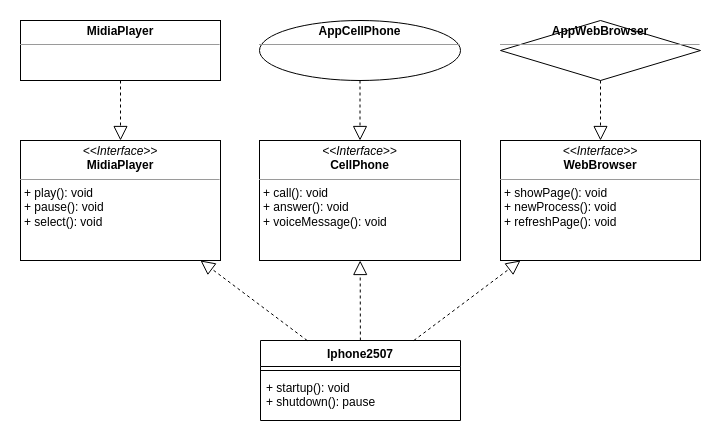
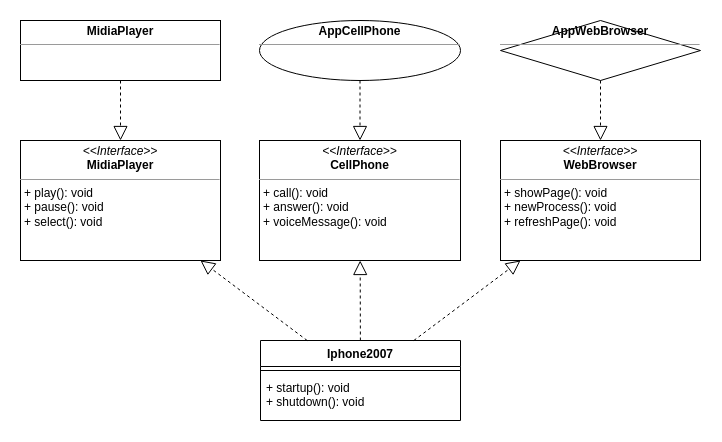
(361, 355) -> (361, 355)
(326, 396) -> (321, 396)
